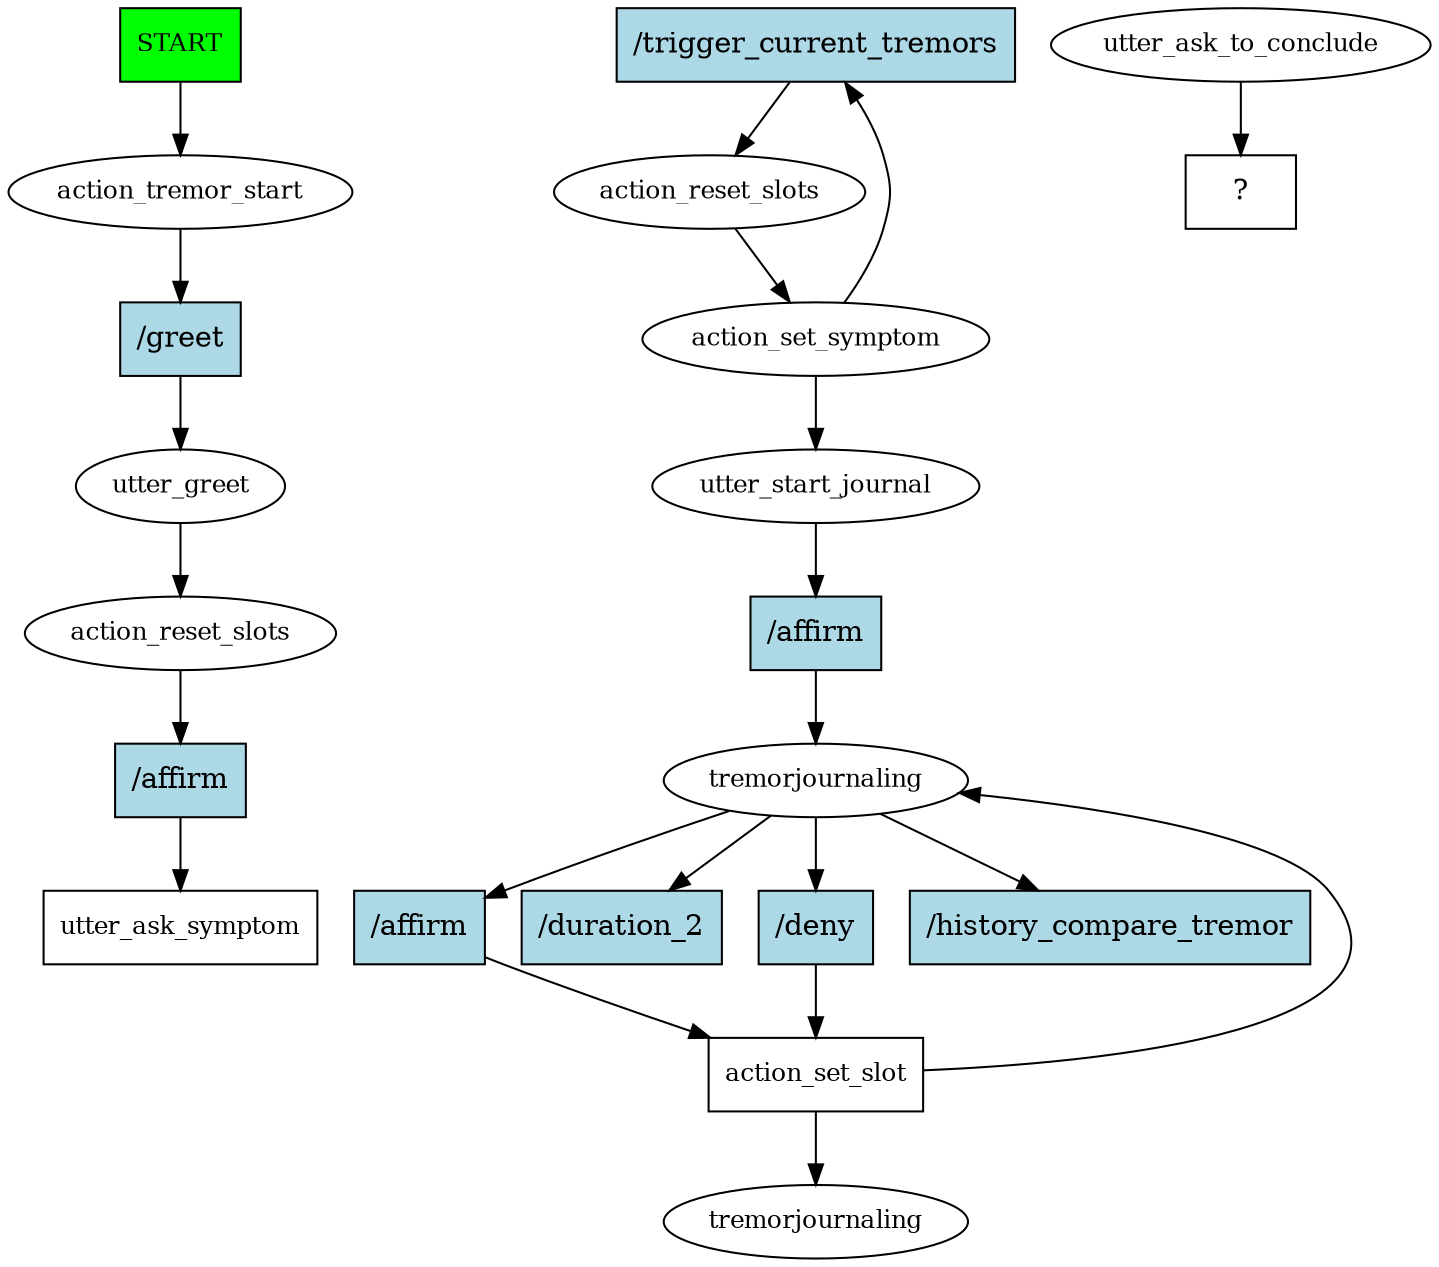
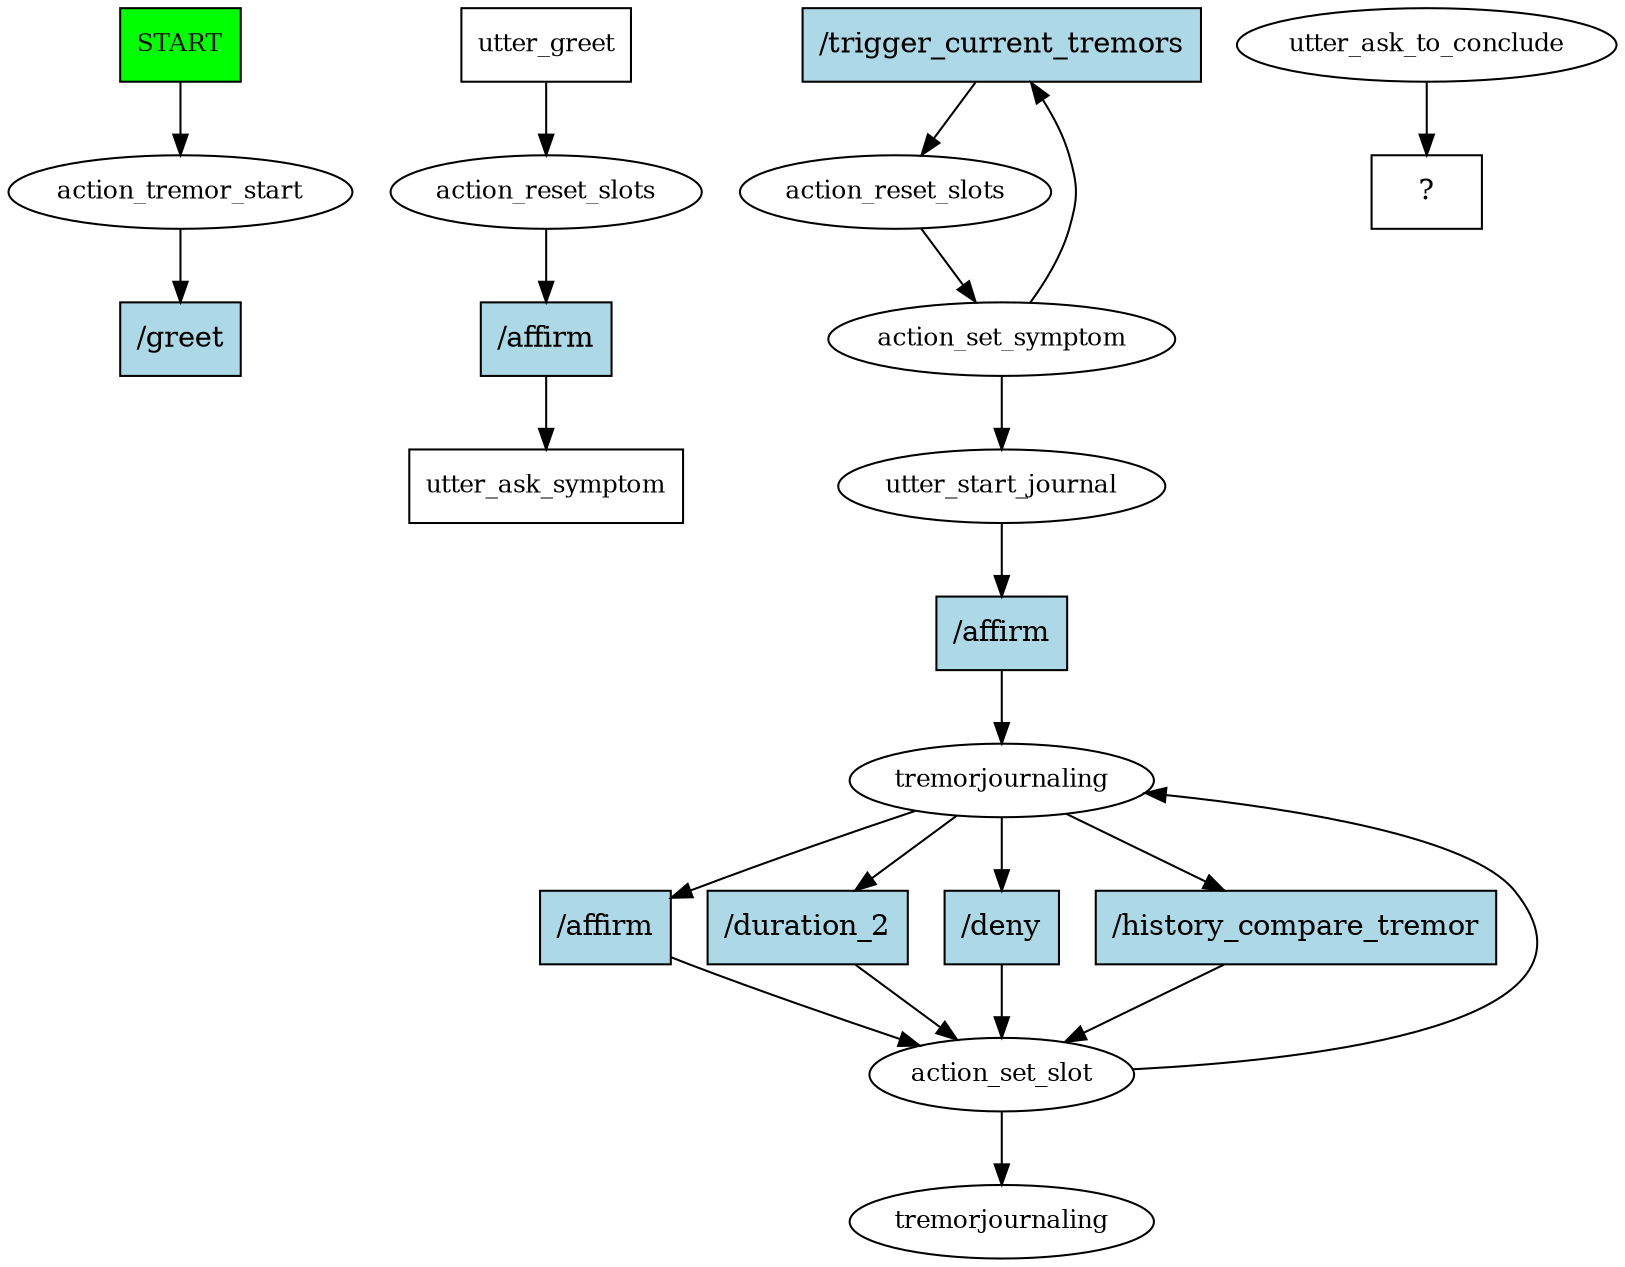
(180, 403) -> none
(180, 486) -> (546, 45)
none -> (898, 996)
none -> (1154, 999)
(816, 1075) -> (1002, 1075)
